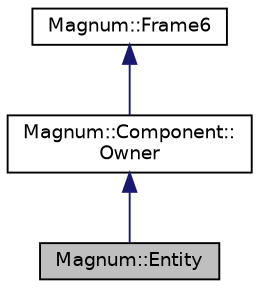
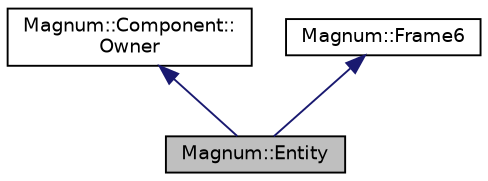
(130, 90) -> (312, 102)
